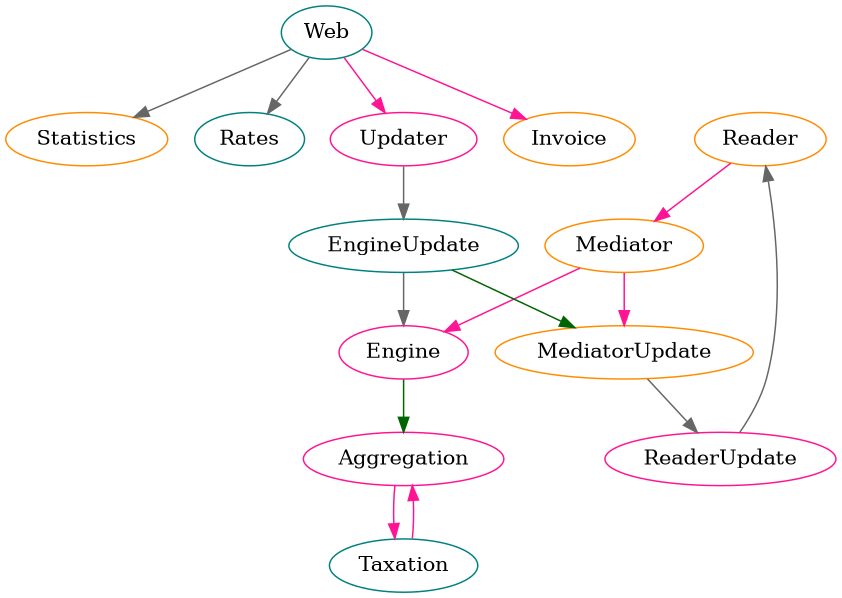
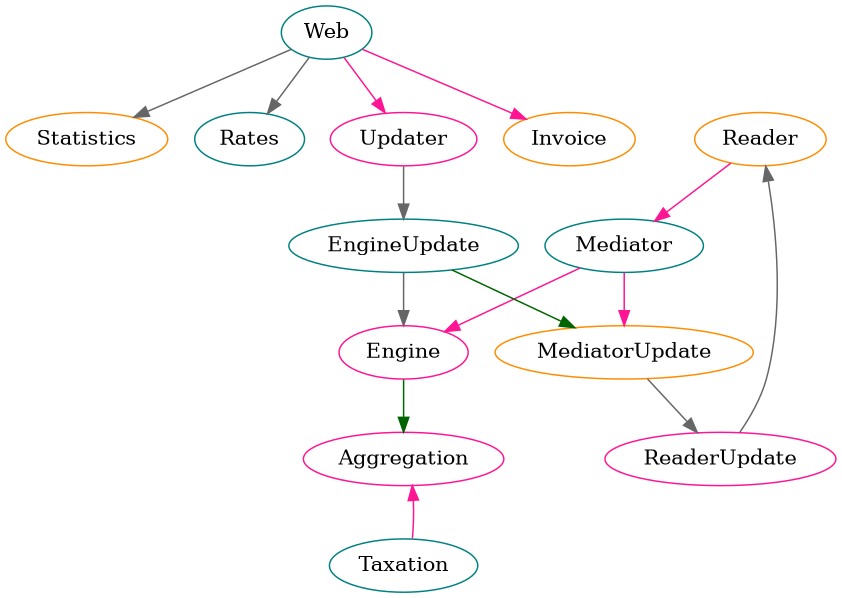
(624, 246) -> (624, 246)
(394, 505) -> none
